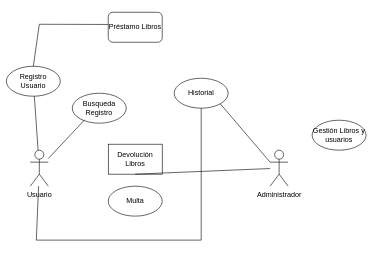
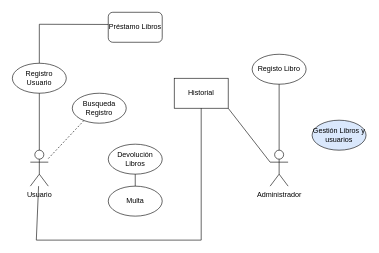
none -> (279, 69)
(33, 81) -> (39, 78)
(201, 93) -> (201, 93)
none -> (279, 117)
(339, 135) -> (339, 135)
(66, 140) -> (66, 140)
(135, 159) -> (135, 159)
(203, 171) -> (135, 180)
